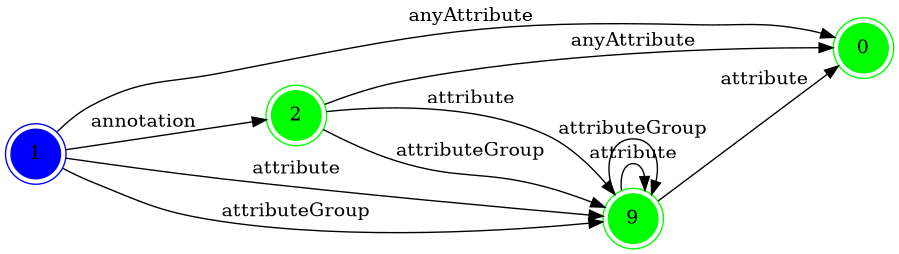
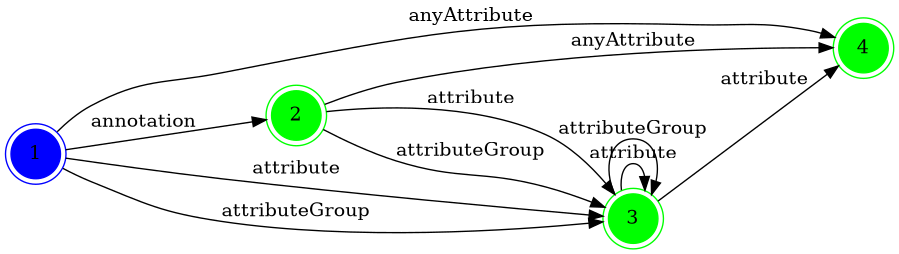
(864, 48) -> (864, 48)
(633, 219) -> (633, 219)
